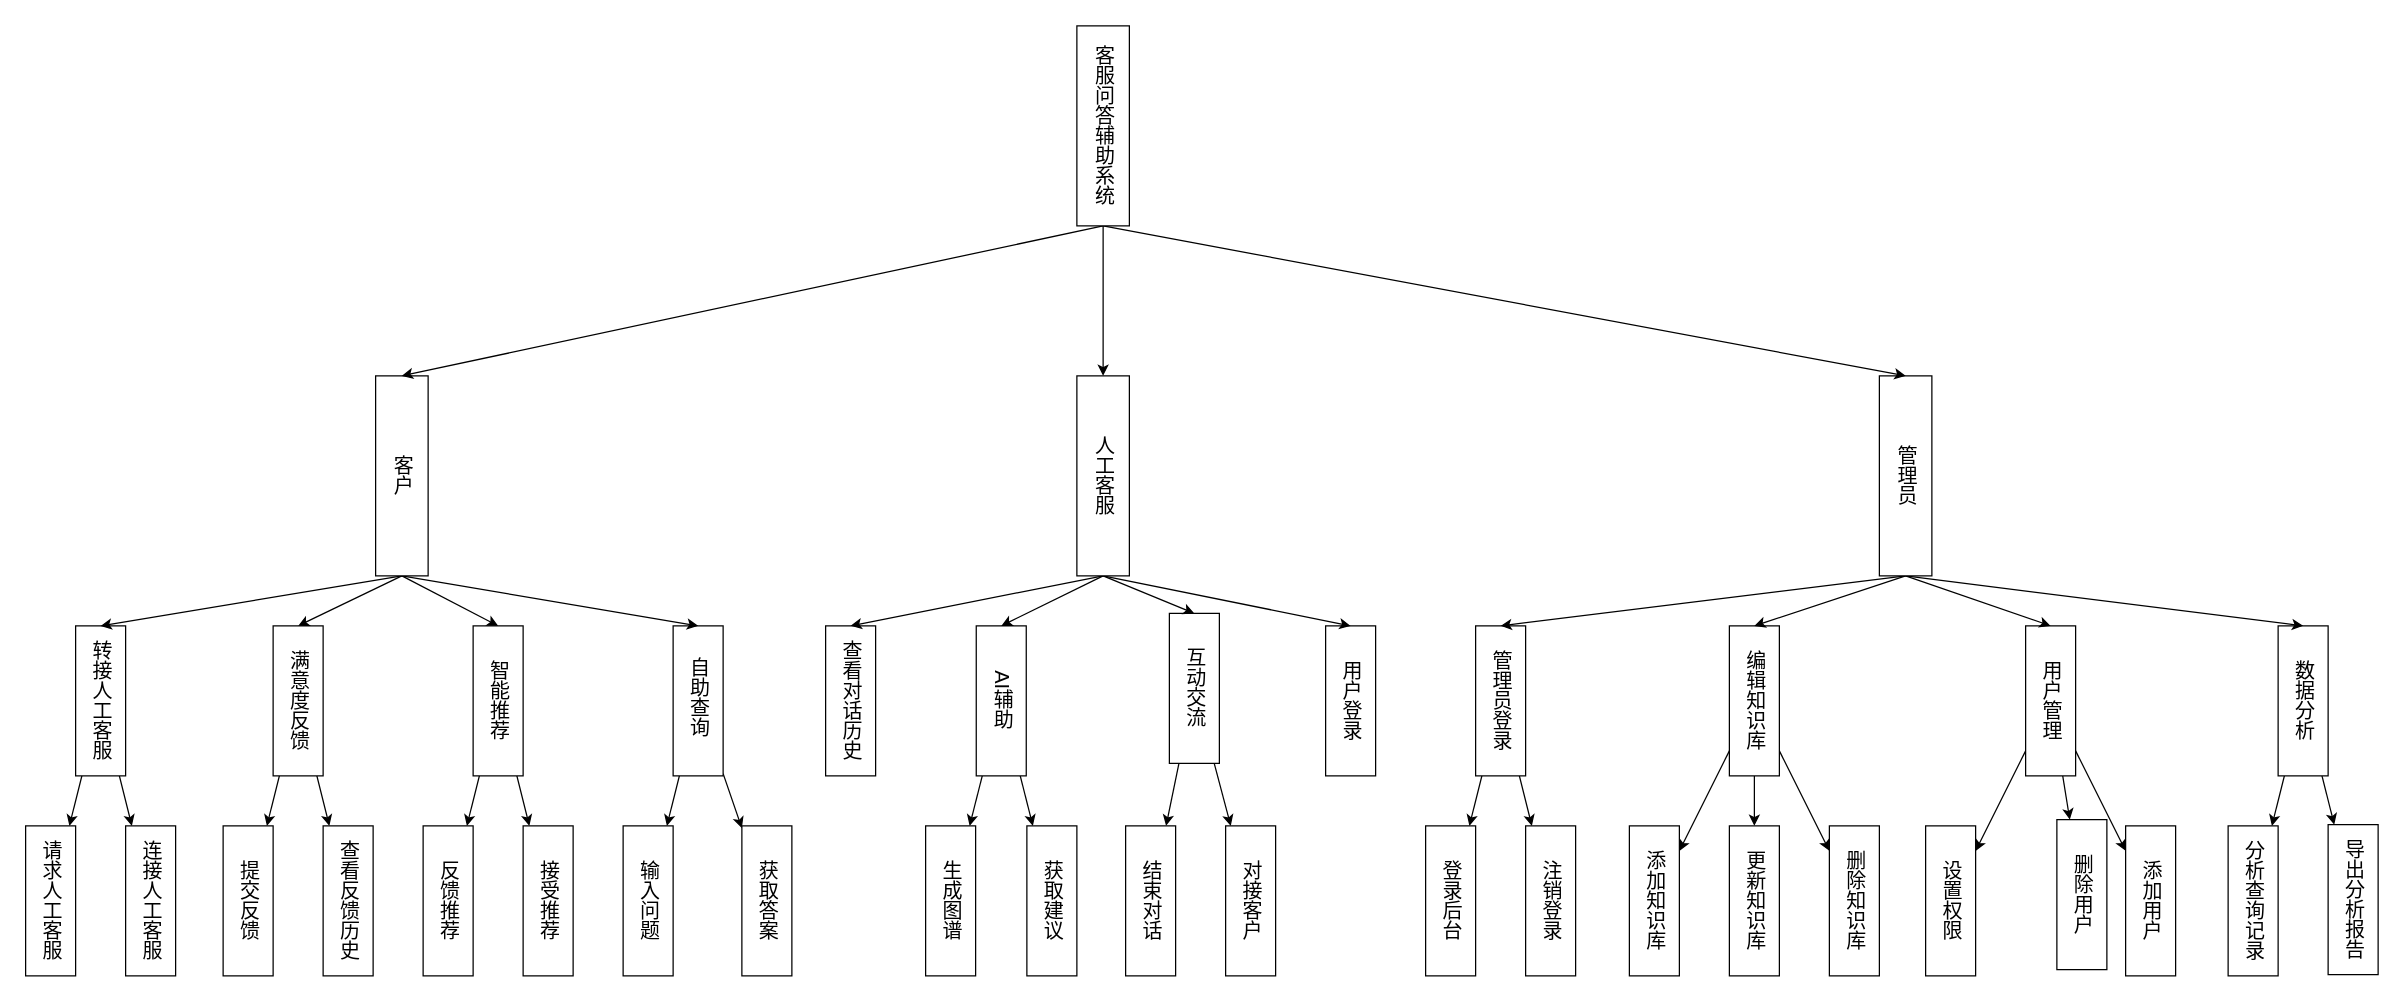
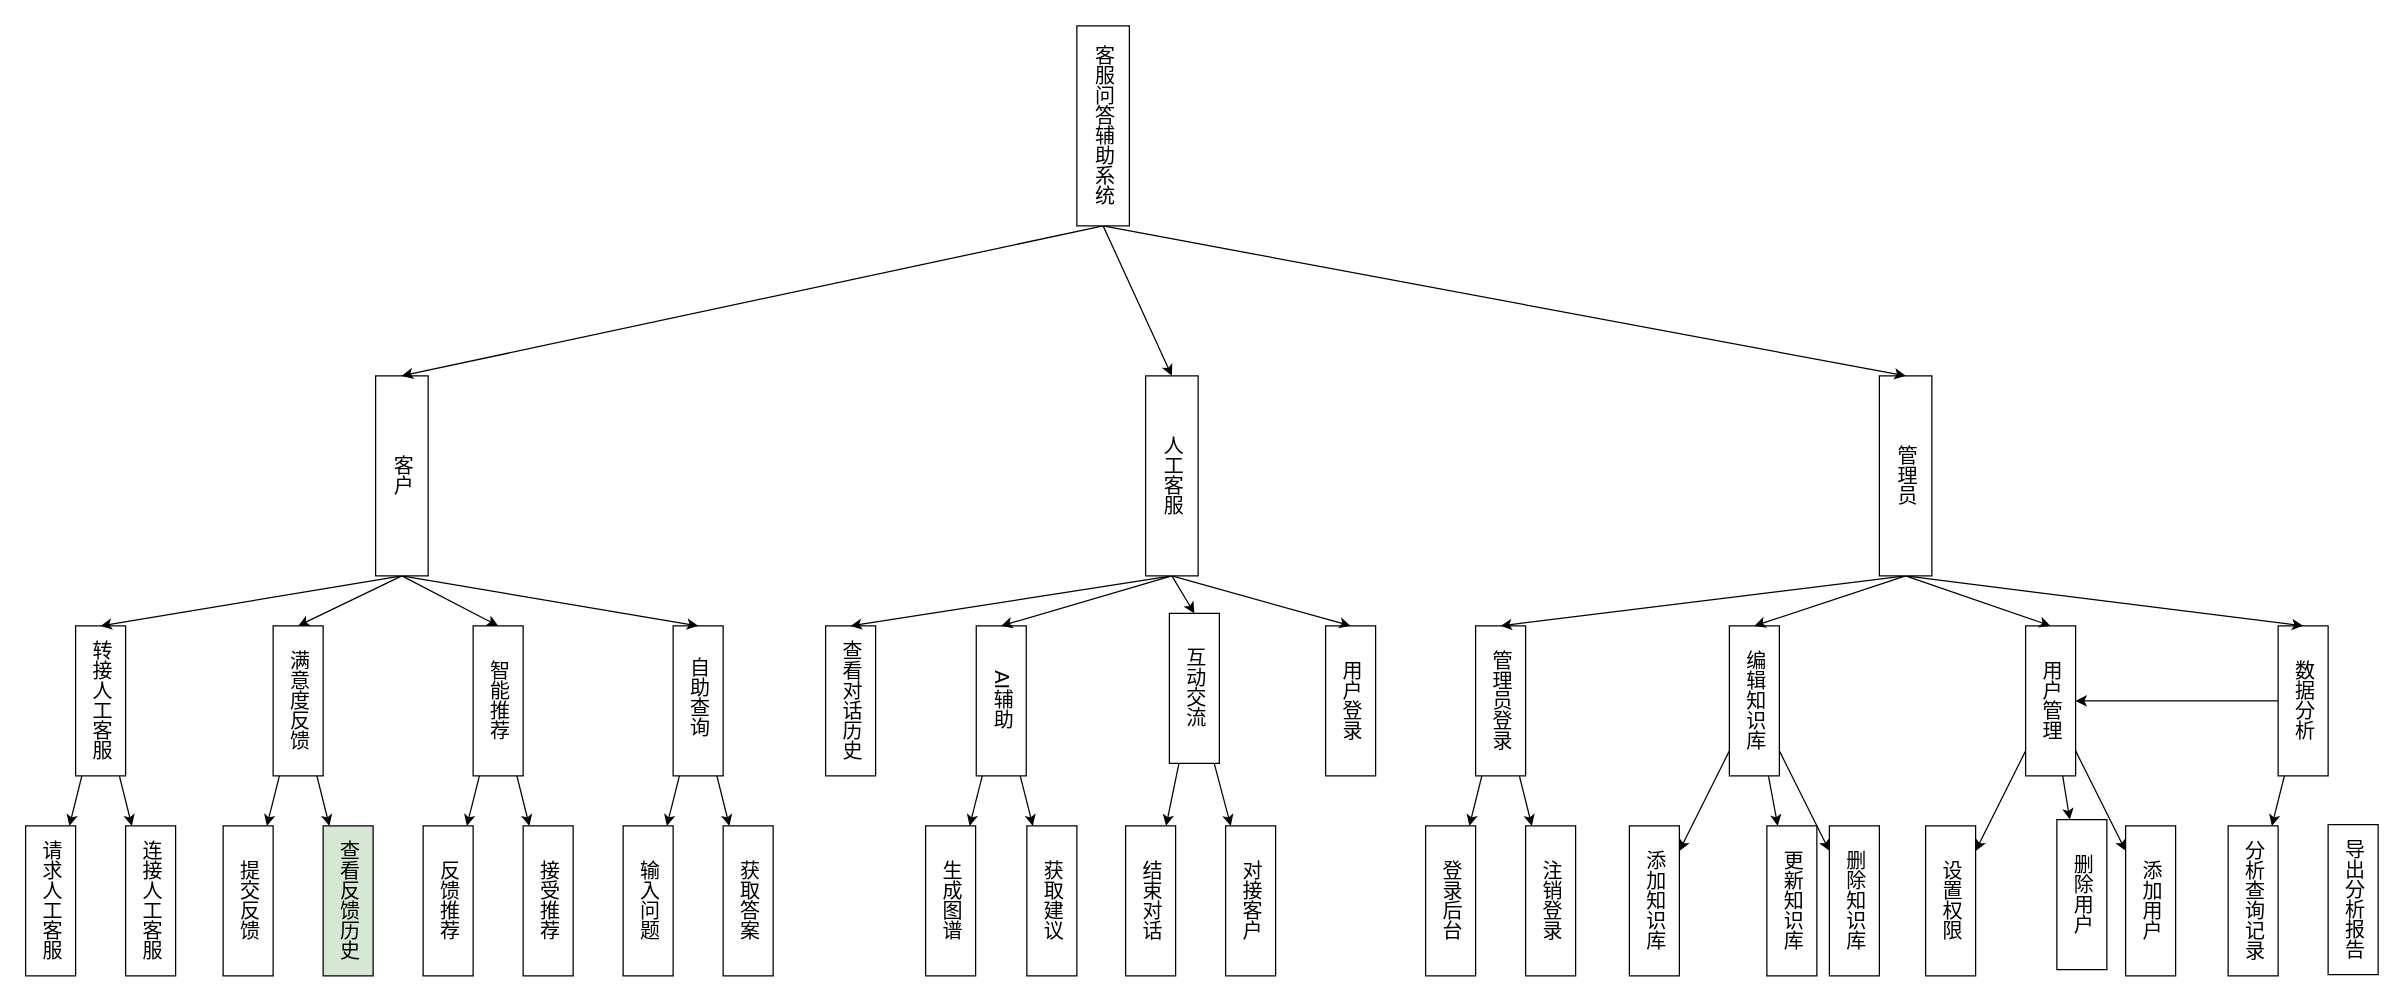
(1103, 476) -> (1172, 476)
(2327, 796) -> (2181, 701)
(348, 901) -> (348, 901)
(767, 901) -> (748, 901)
(1754, 901) -> (1792, 901)
